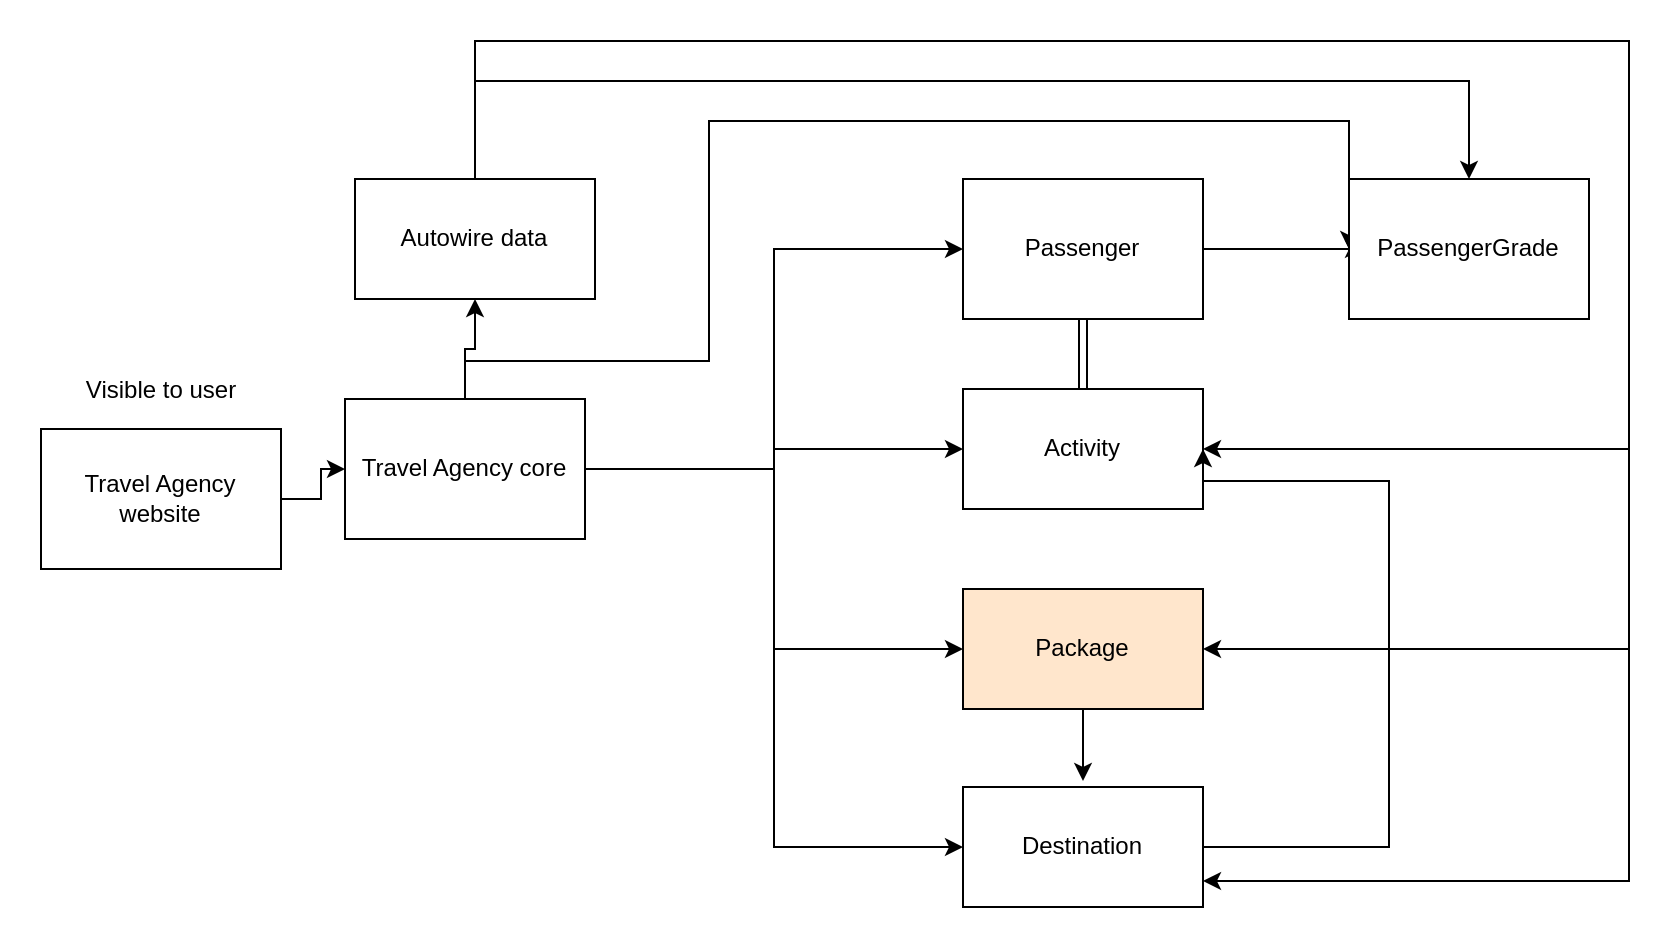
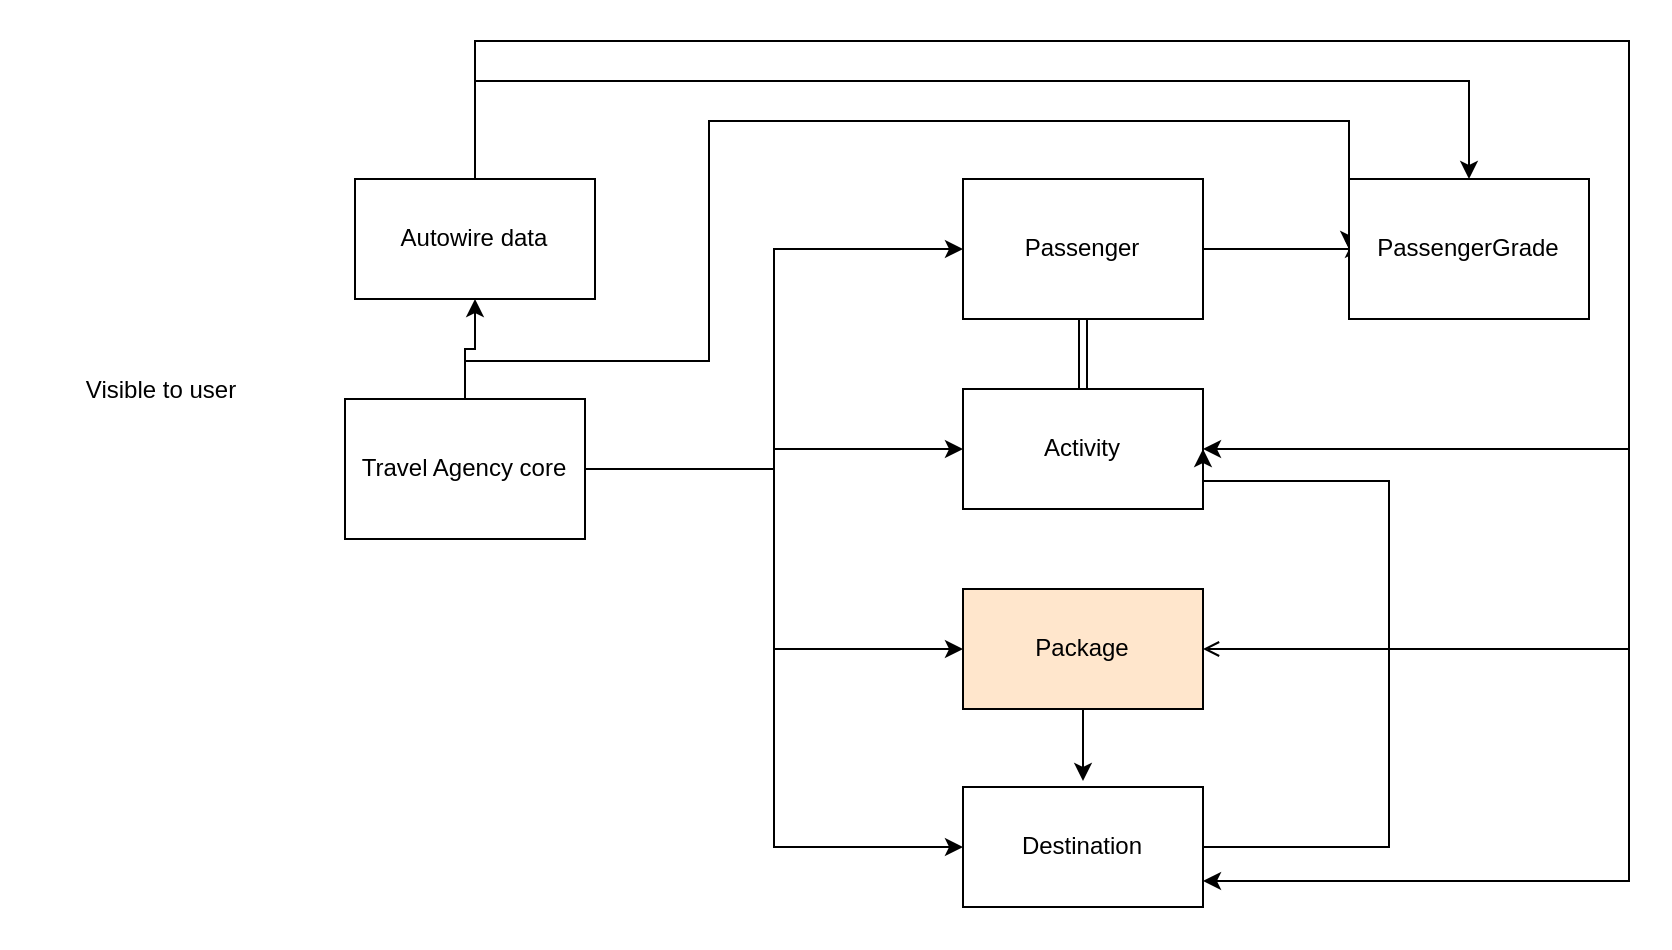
(161, 499) -> none
(321, 499) -> none
(1218, 649) -> (1214, 649)
